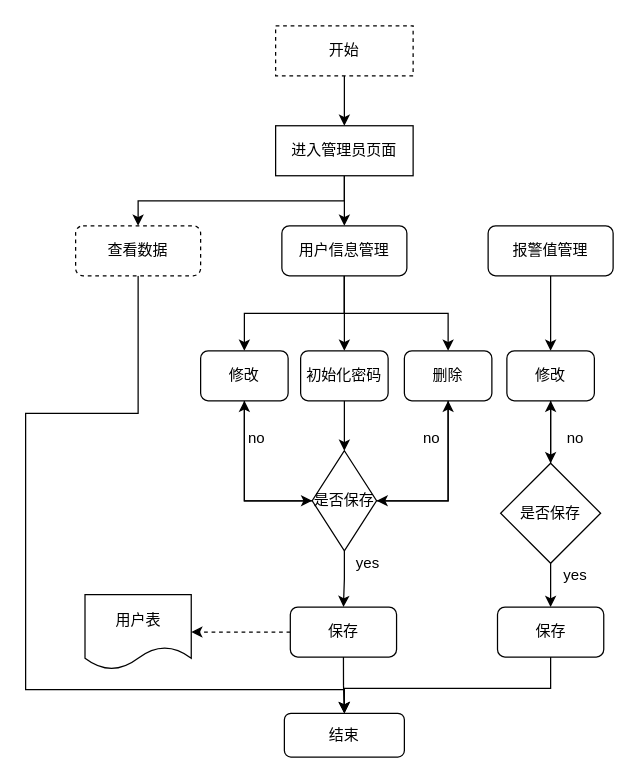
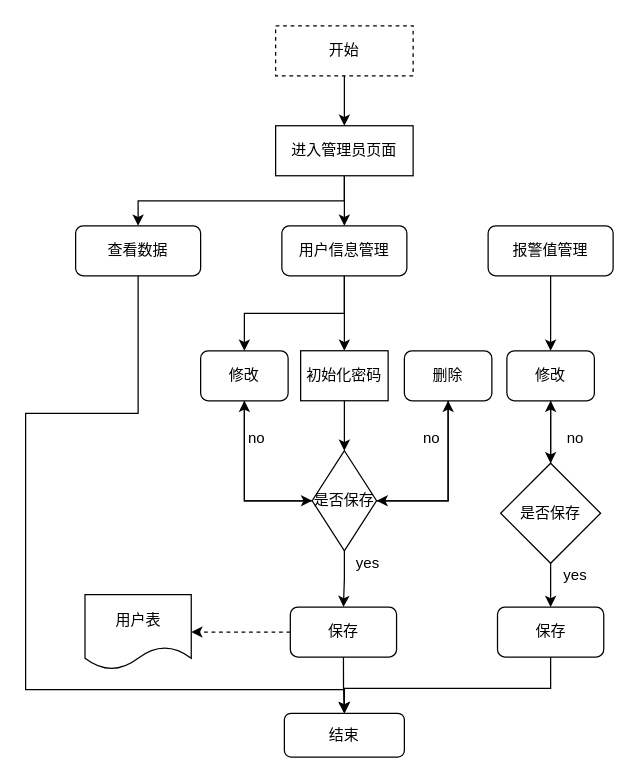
(138, 251) -> (138, 251)
(412, 313) -> none
(344, 376) -> (344, 376)
